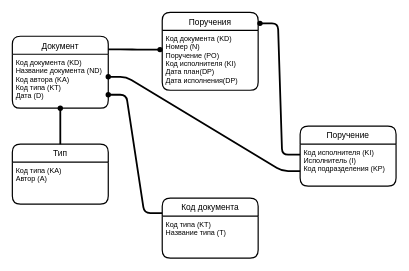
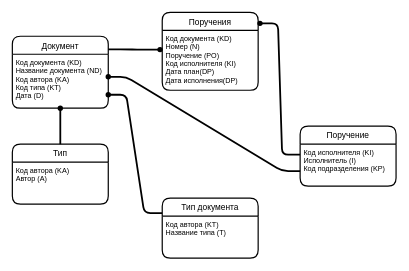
(40, 170) -> (44, 170)
(210, 208) -> (210, 208)
(190, 224) -> (194, 224)
